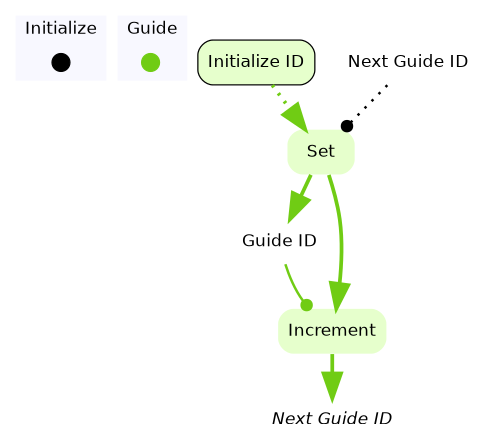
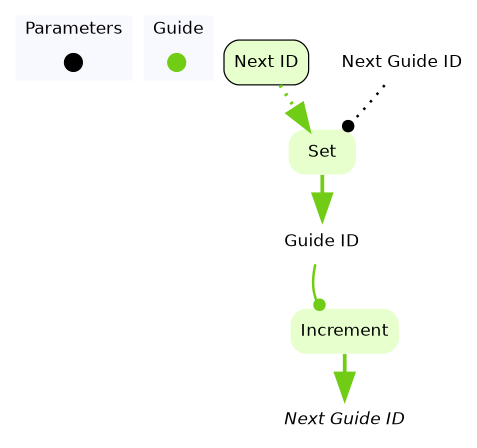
(61, 29) -> (74, 29)
(256, 62) -> (266, 62)
(341, 229) -> none
